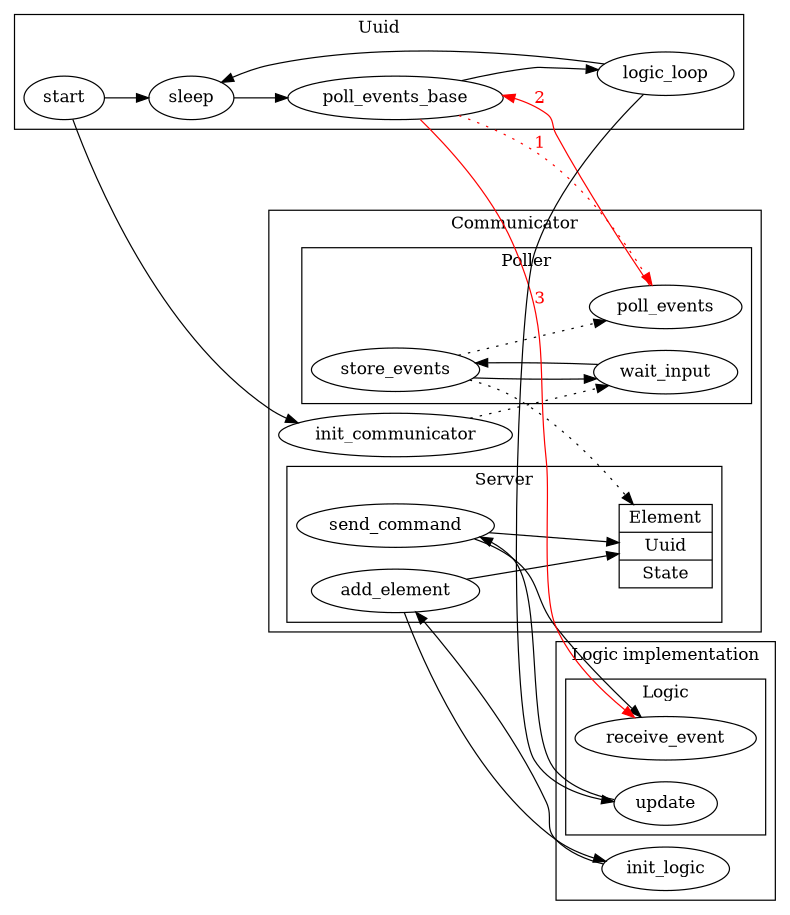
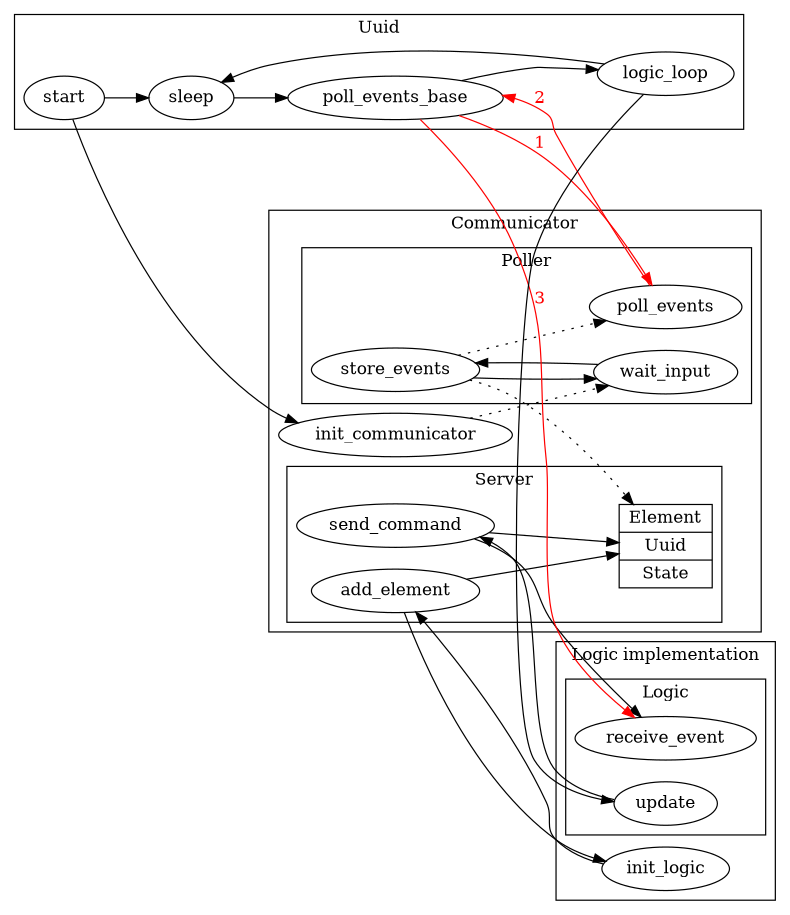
(563, 173) -> (563, 173)
